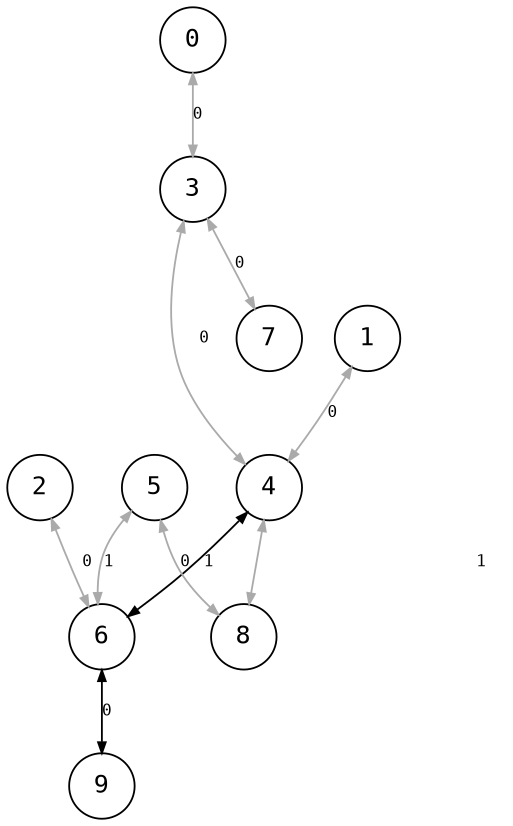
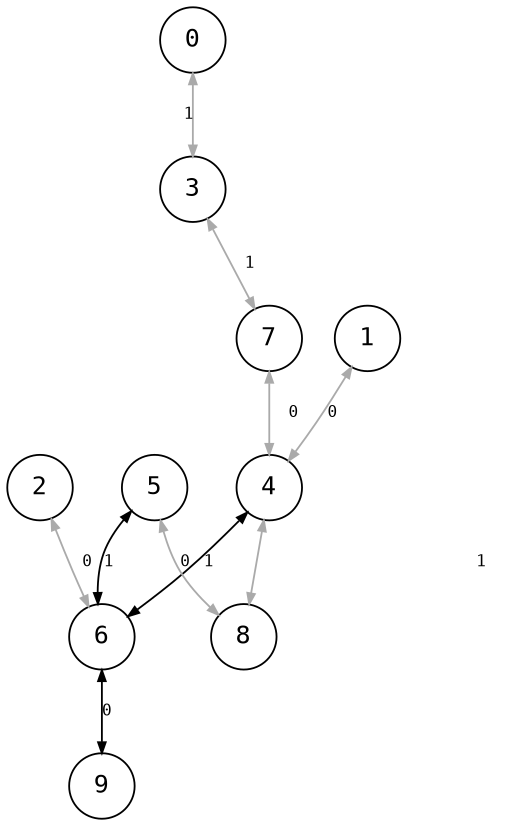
(198, 115) -> (198, 115)
(255, 264) -> (255, 264)
(175, 353) -> (269, 413)
(104, 553) -> (104, 553)
